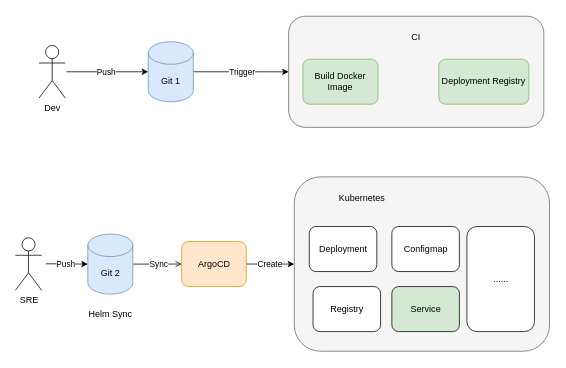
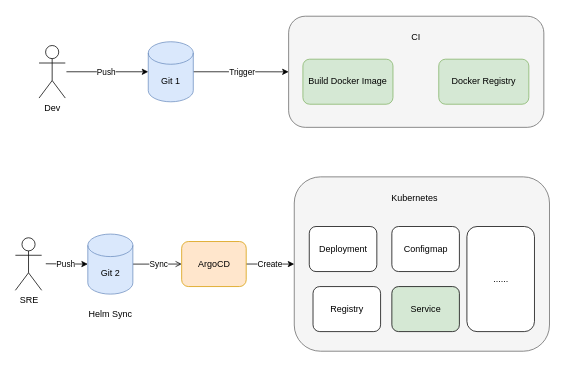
(483, 81) -> (483, 81)
(340, 82) -> (348, 82)
(362, 198) -> (414, 198)
